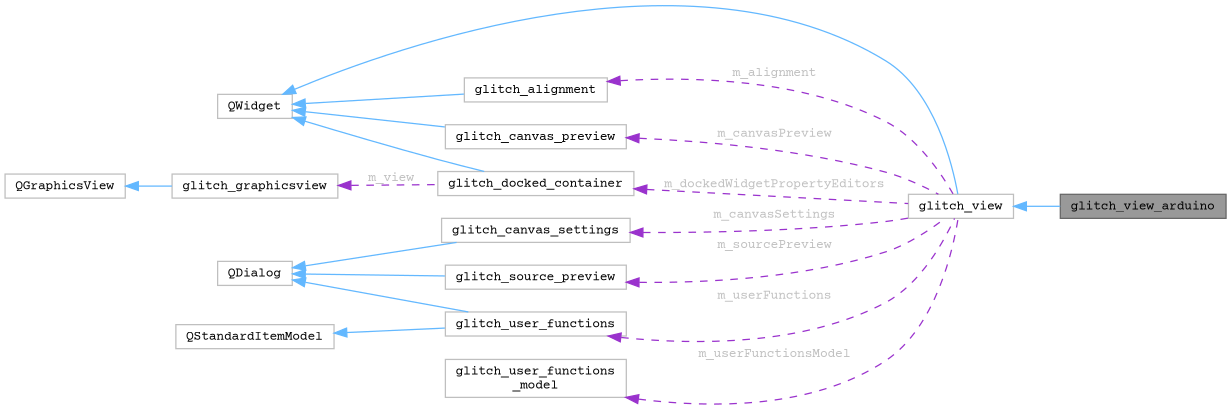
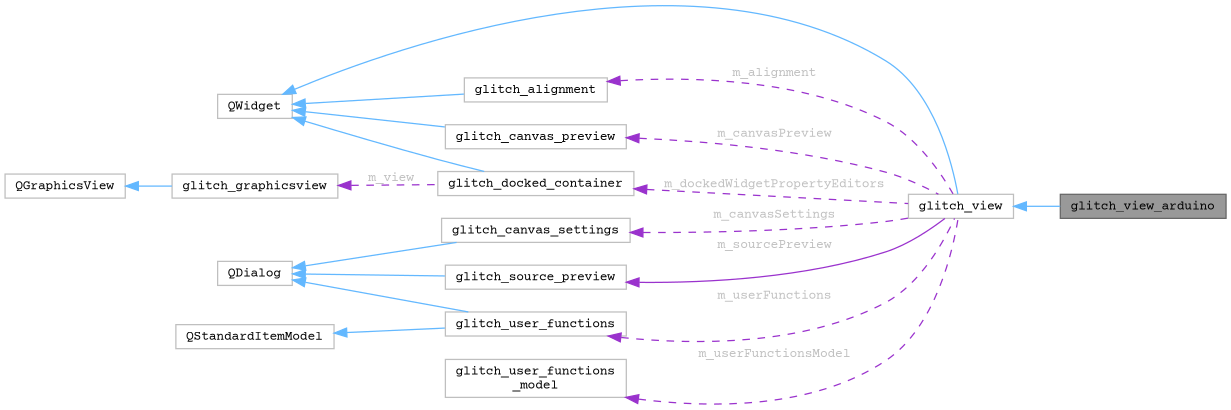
(798, 272) -> (798, 272)
